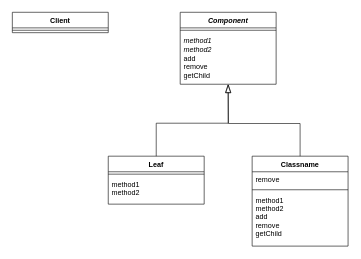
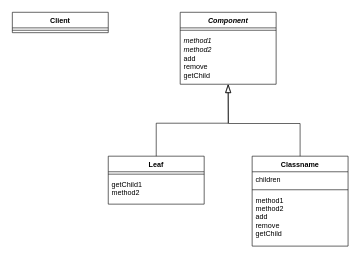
(268, 180) -> (270, 180)
(126, 185) -> (128, 185)
